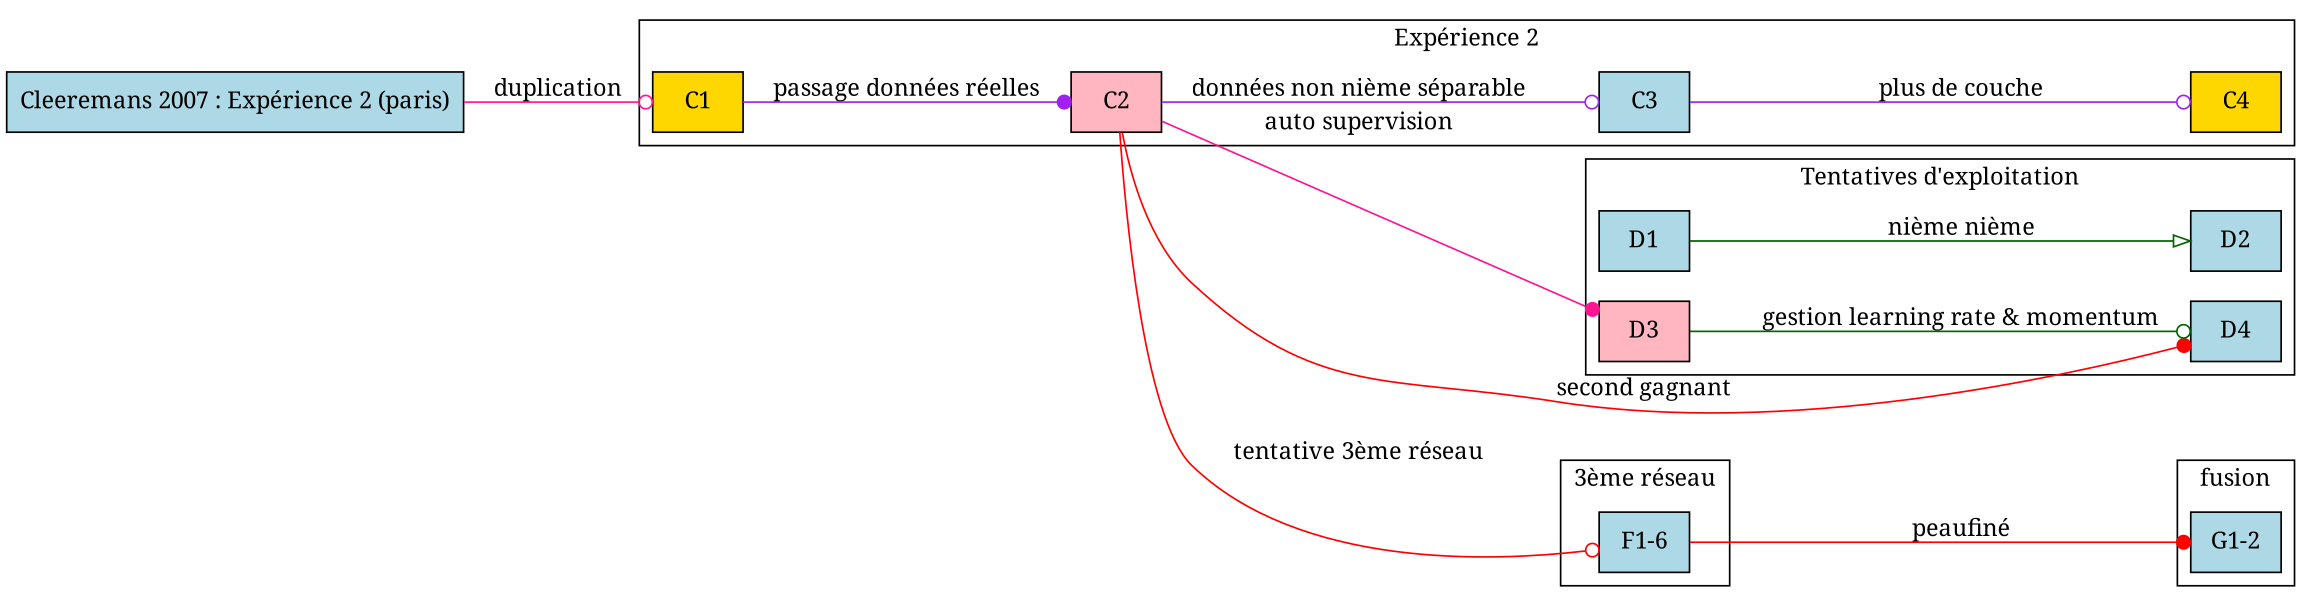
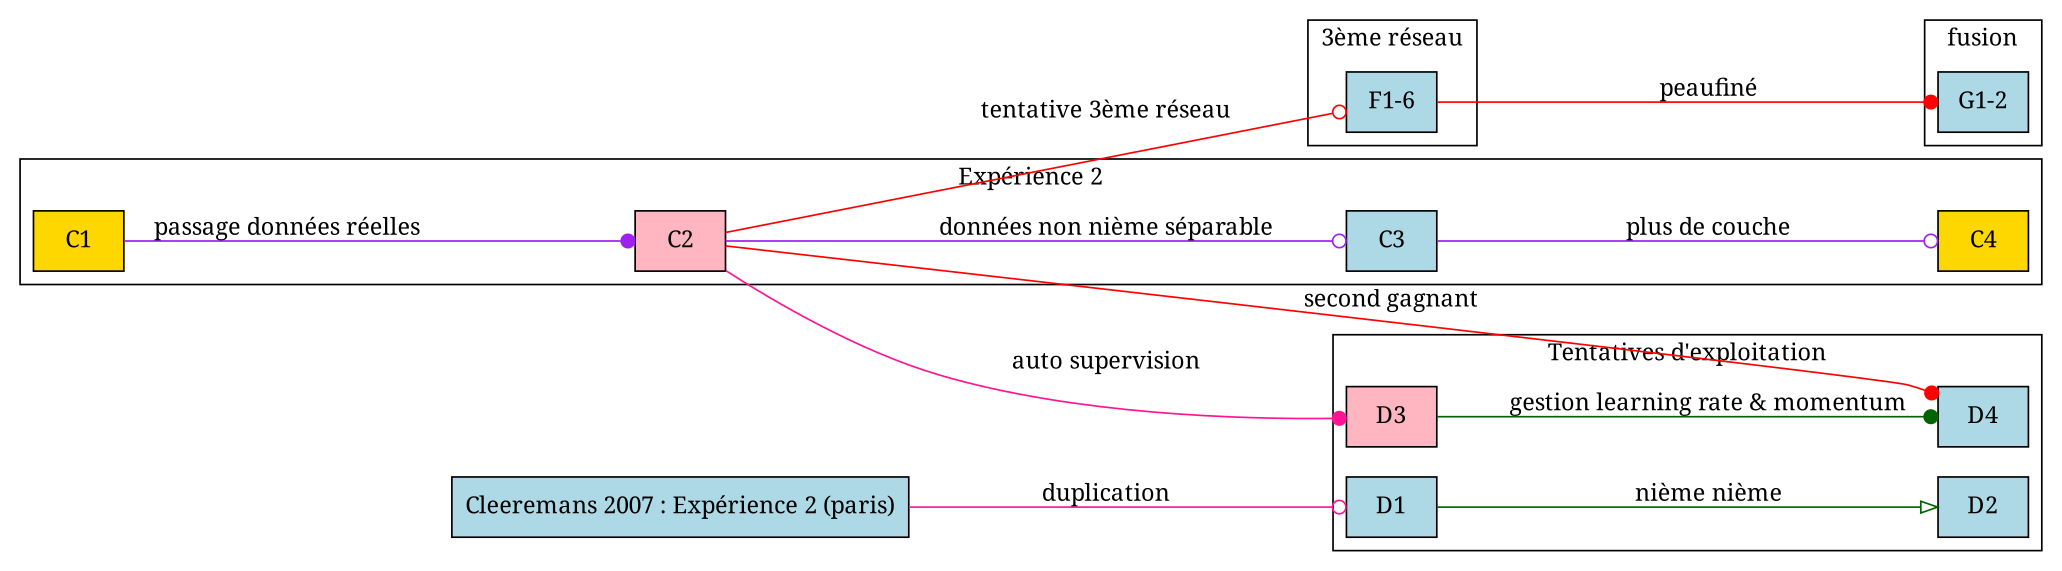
(551, 102) -> (1120, 507)
(1933, 331) -> (1680, 417)
